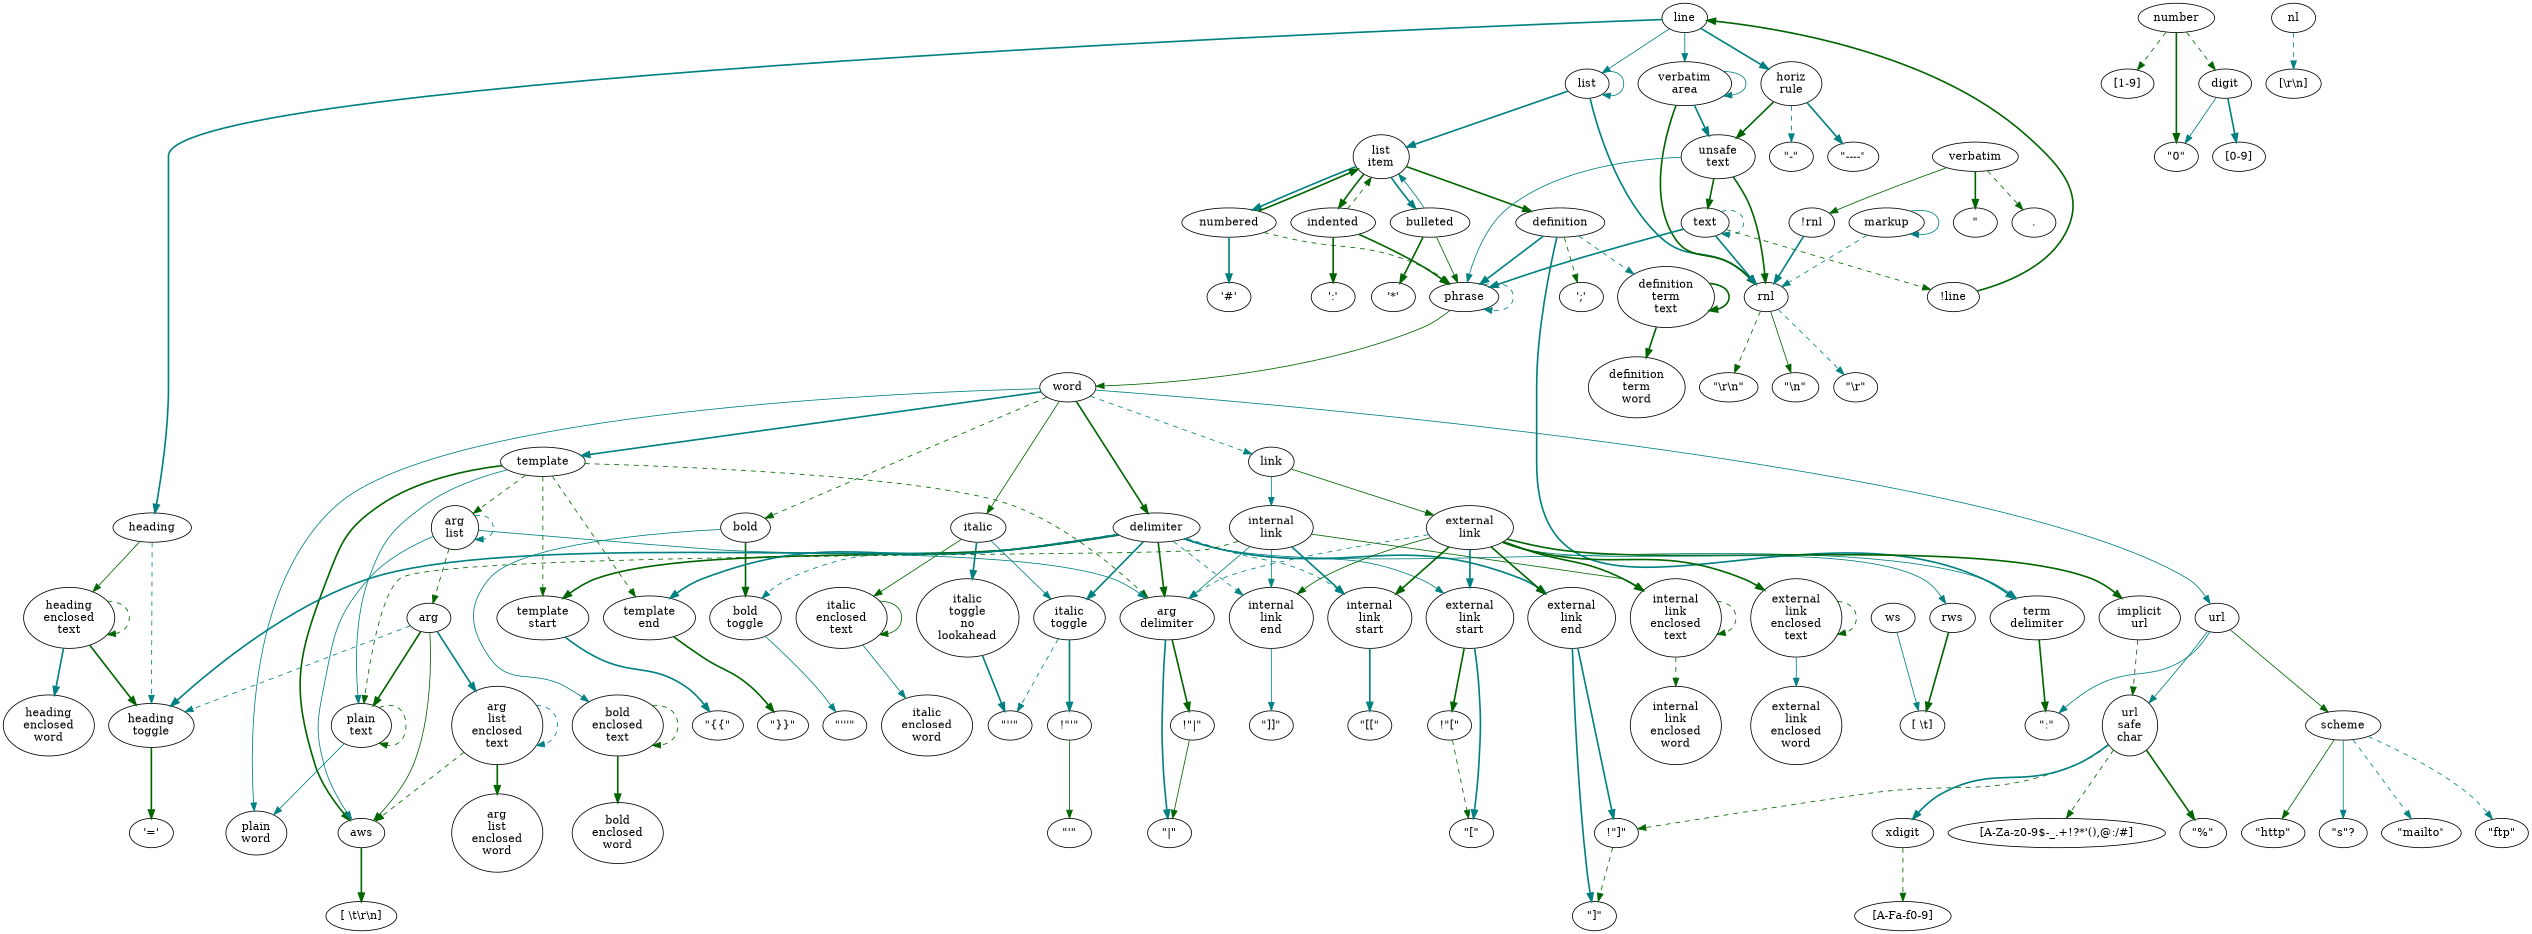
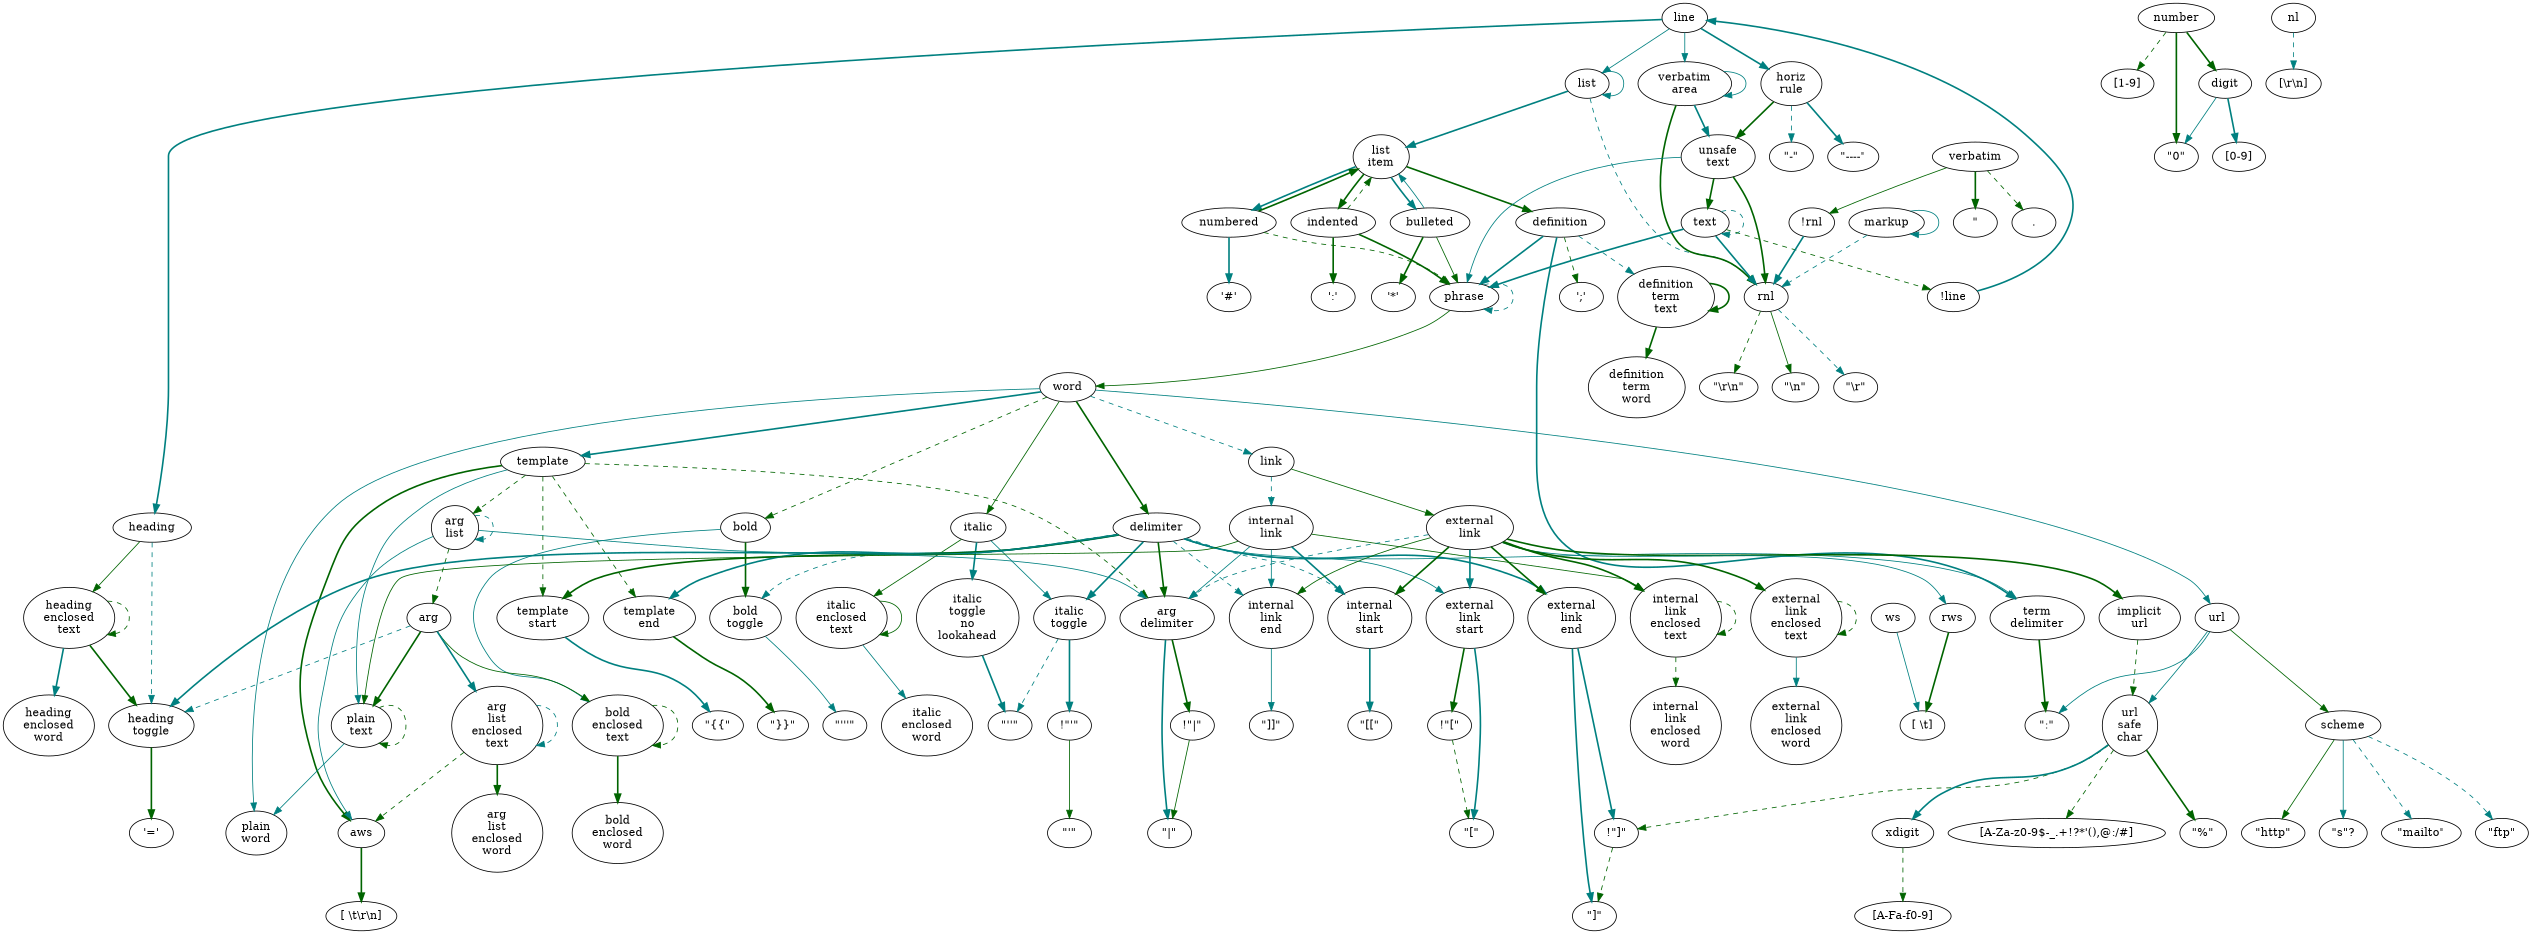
(2198, 48) -> (2198, 48)
(1981, 103) -> (1981, 103)
(1642, 216) -> (1642, 216)
(1271, 487) -> (1271, 487)
(661, 559) -> (661, 559)
(424, 729) -> (493, 670)
